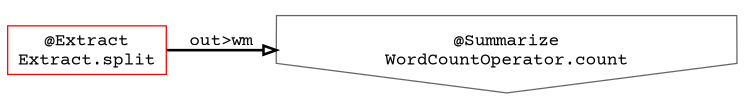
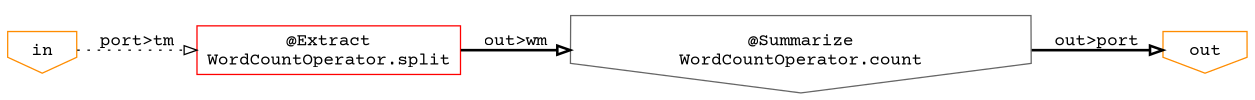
none -> (42, 50)
(87, 50) -> (329, 50)
none -> (1205, 50)
